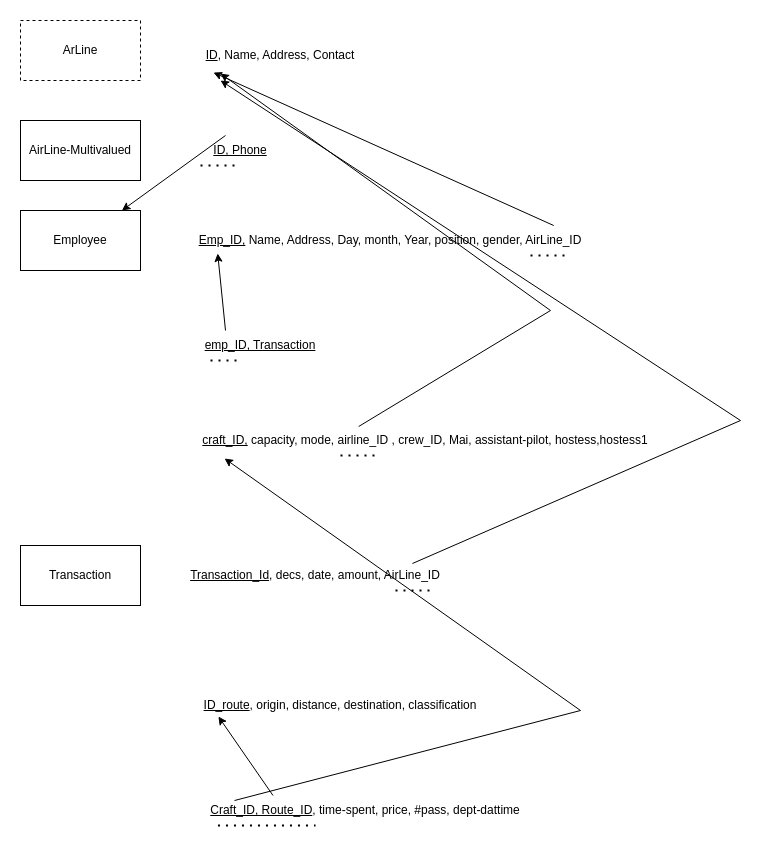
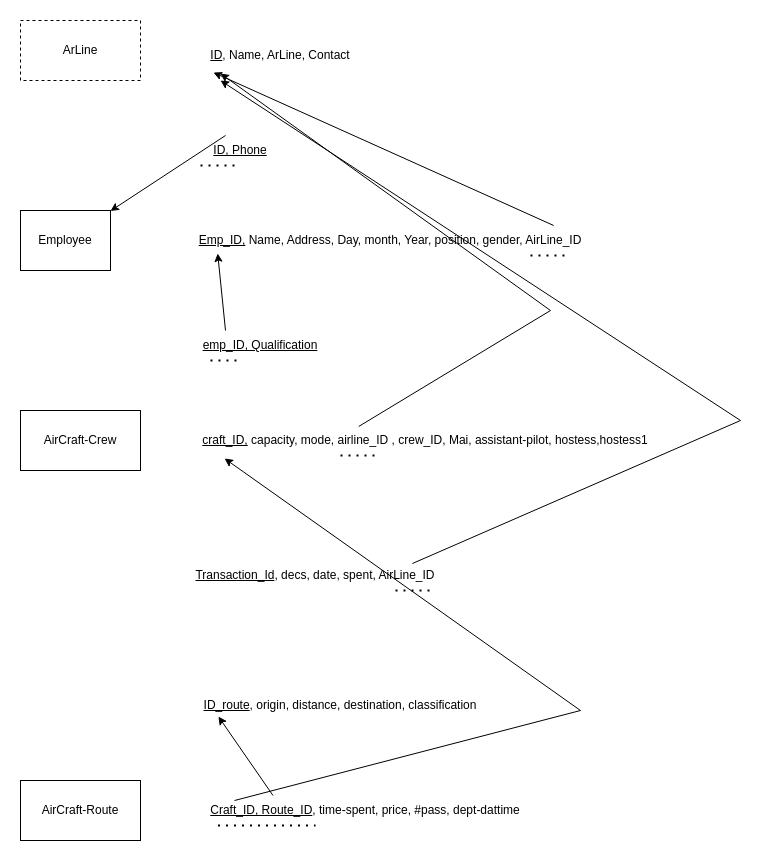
(281, 56) -> (281, 56)
(81, 151) -> none
(81, 241) -> (66, 241)
(261, 346) -> (261, 346)
none -> (81, 441)
(81, 576) -> none
(316, 576) -> (316, 576)
none -> (81, 811)
